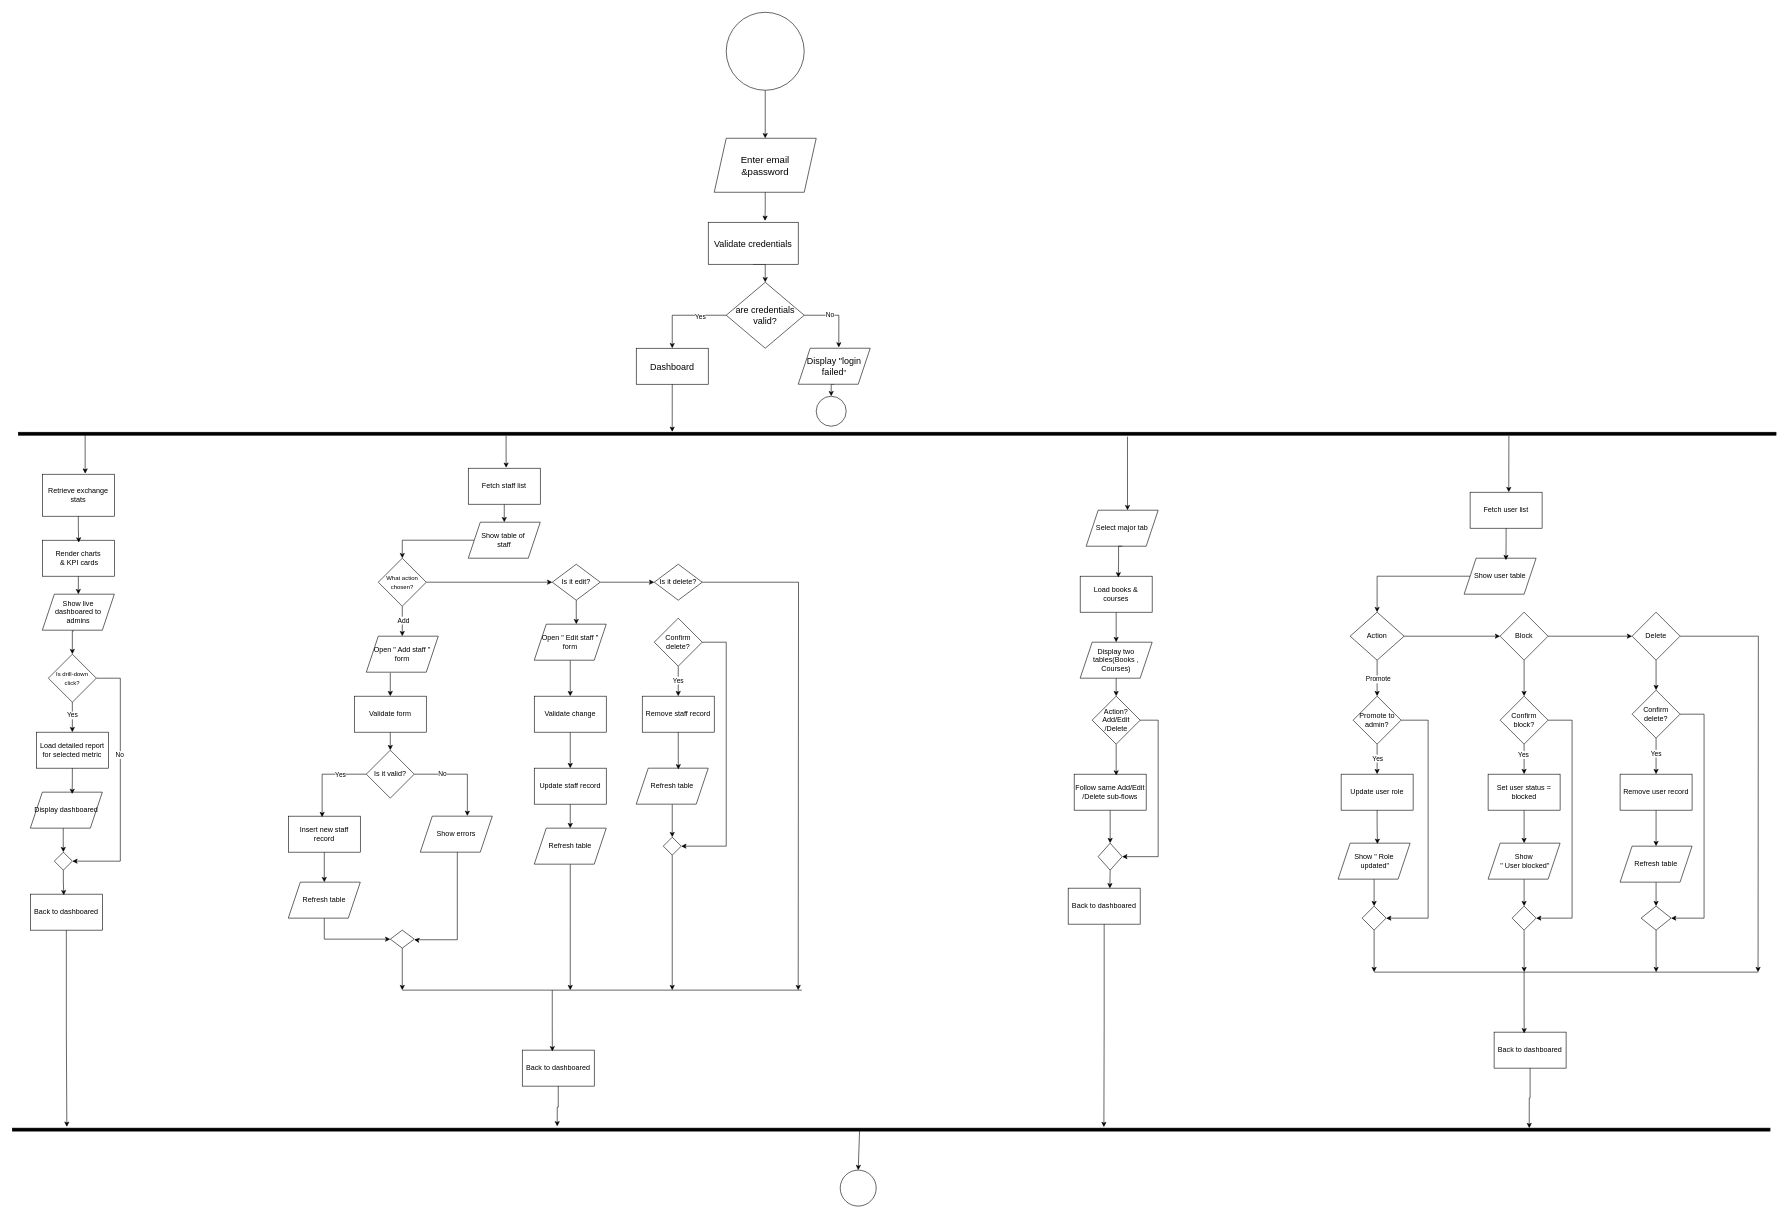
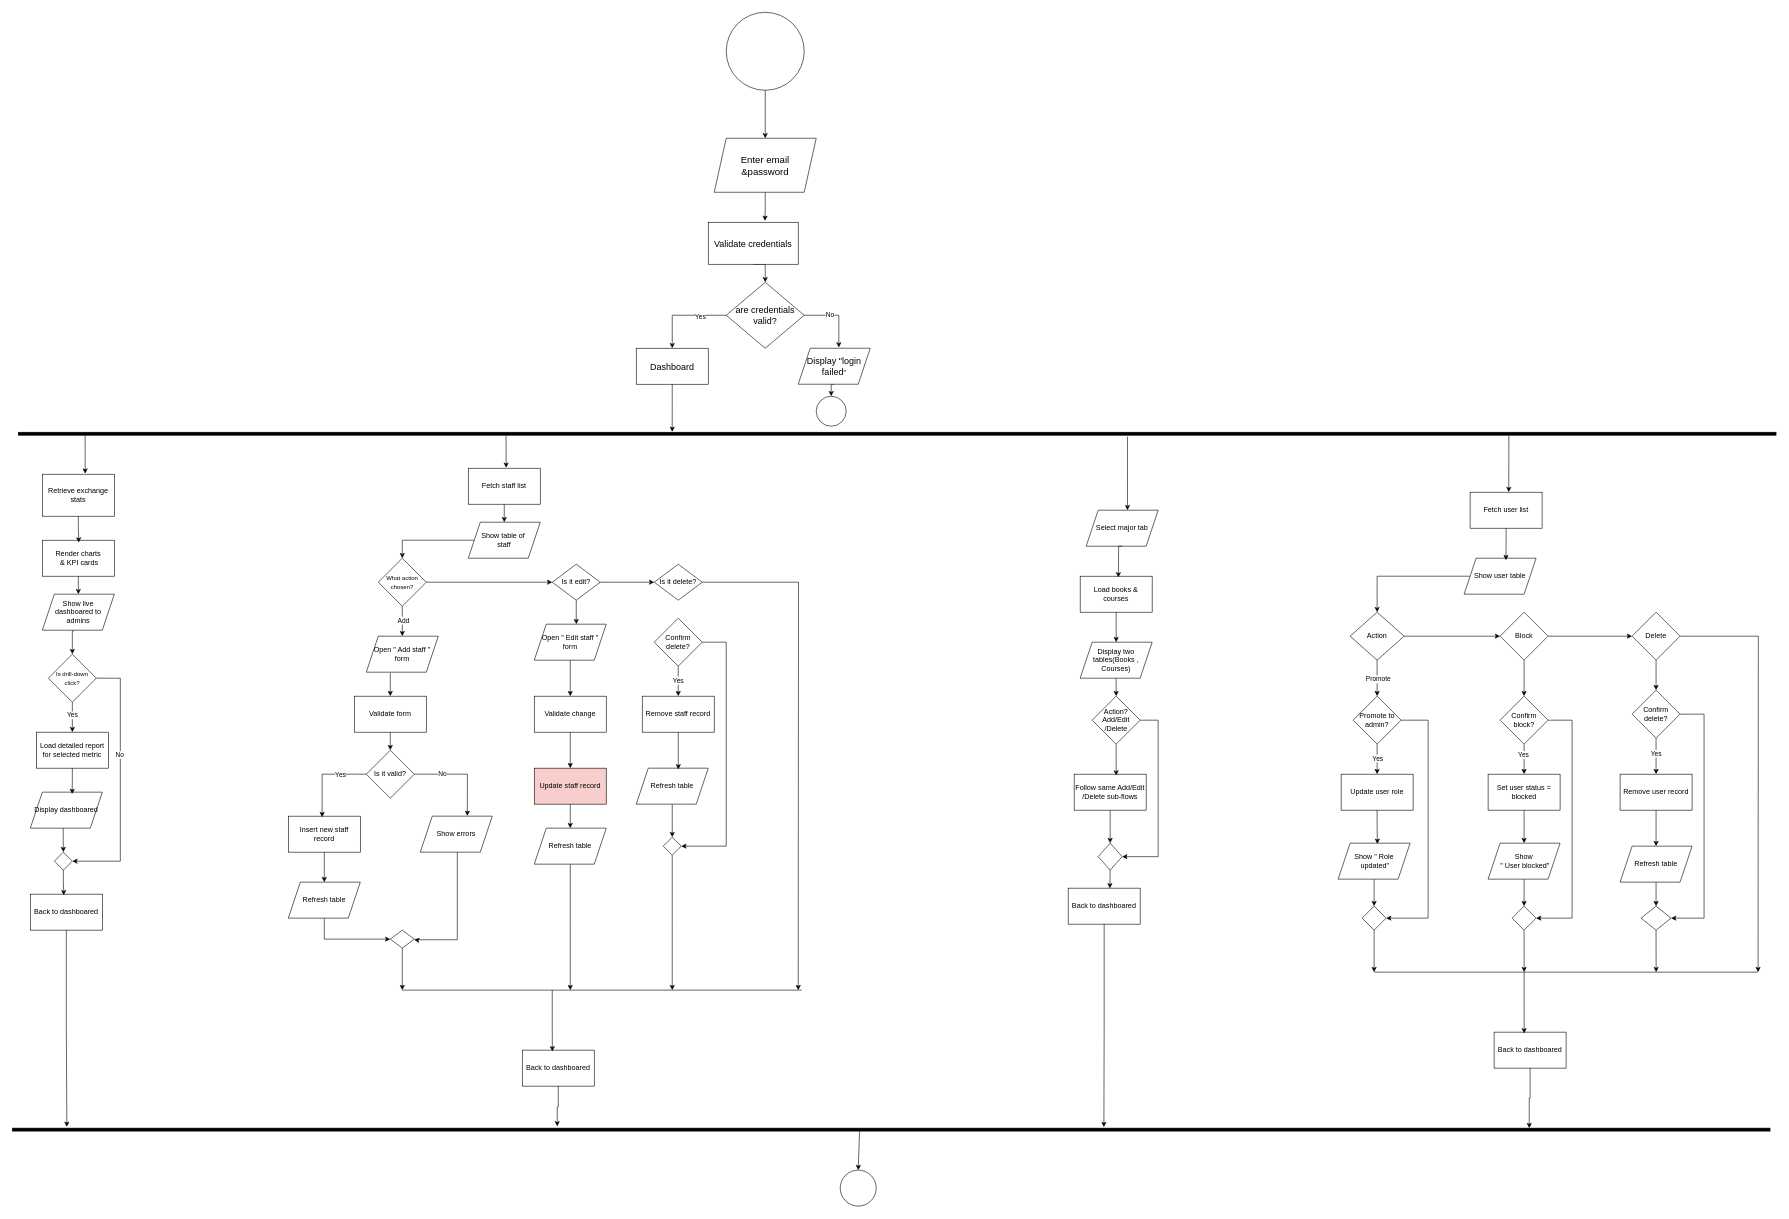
(570, 786) -> (570, 786)
